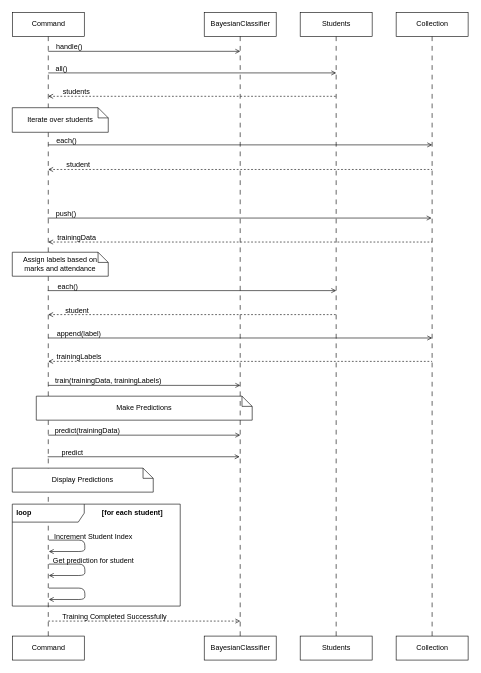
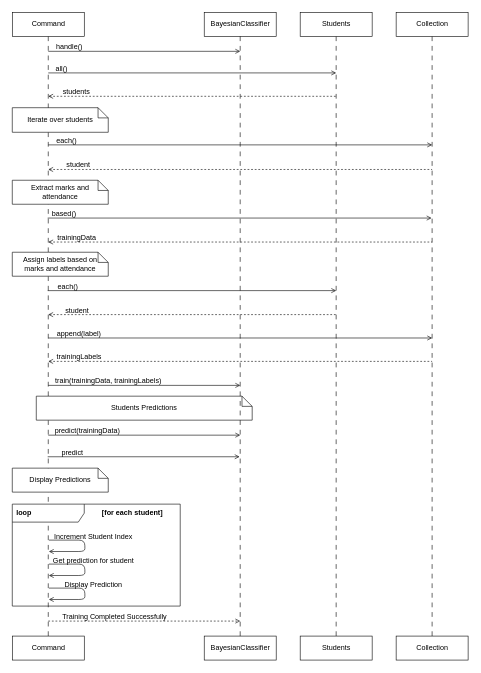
none -> (60, 192)
(64, 214) -> (62, 214)
(144, 408) -> (144, 408)
(83, 480) -> (60, 480)
none -> (93, 585)
